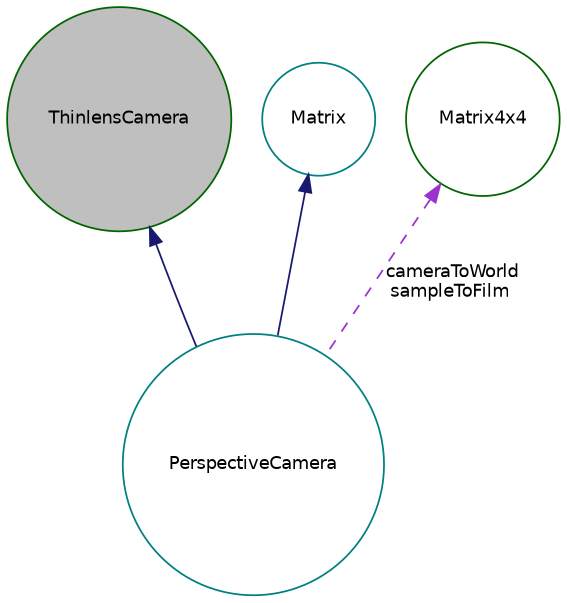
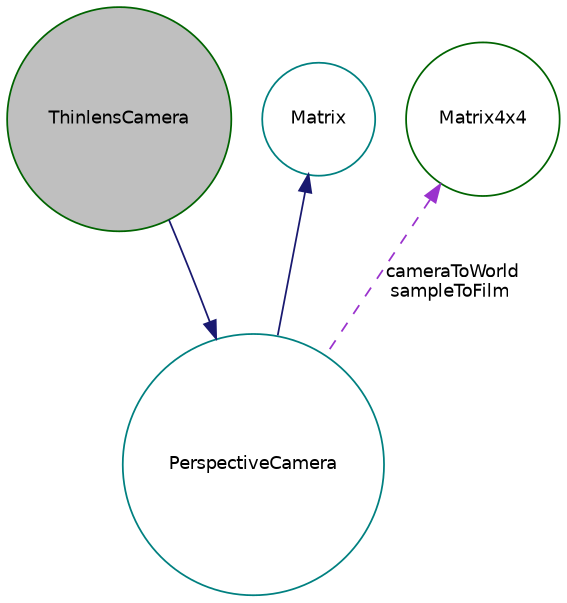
(176, 295) -> (190, 271)
